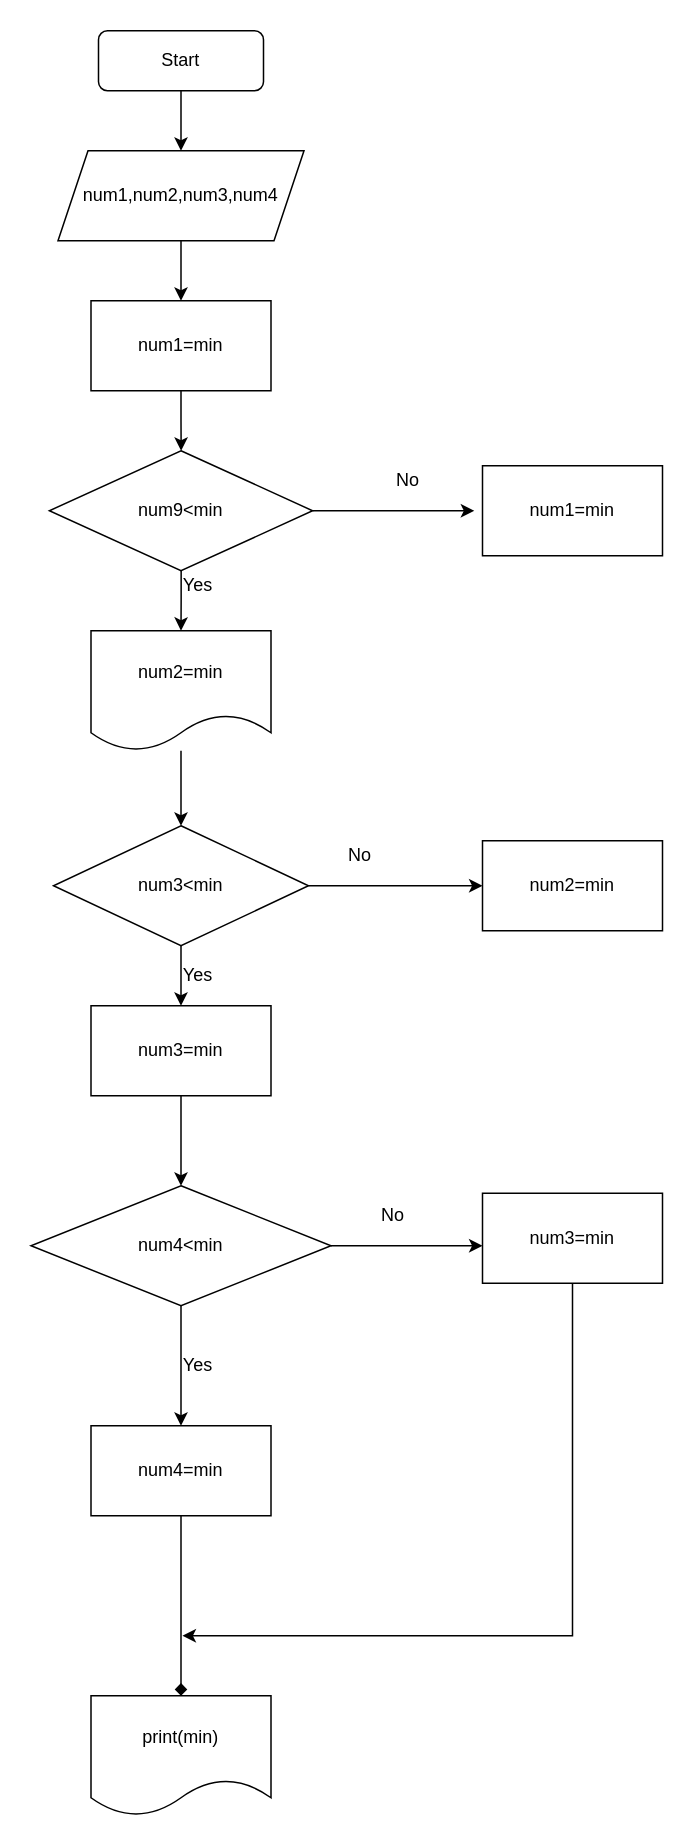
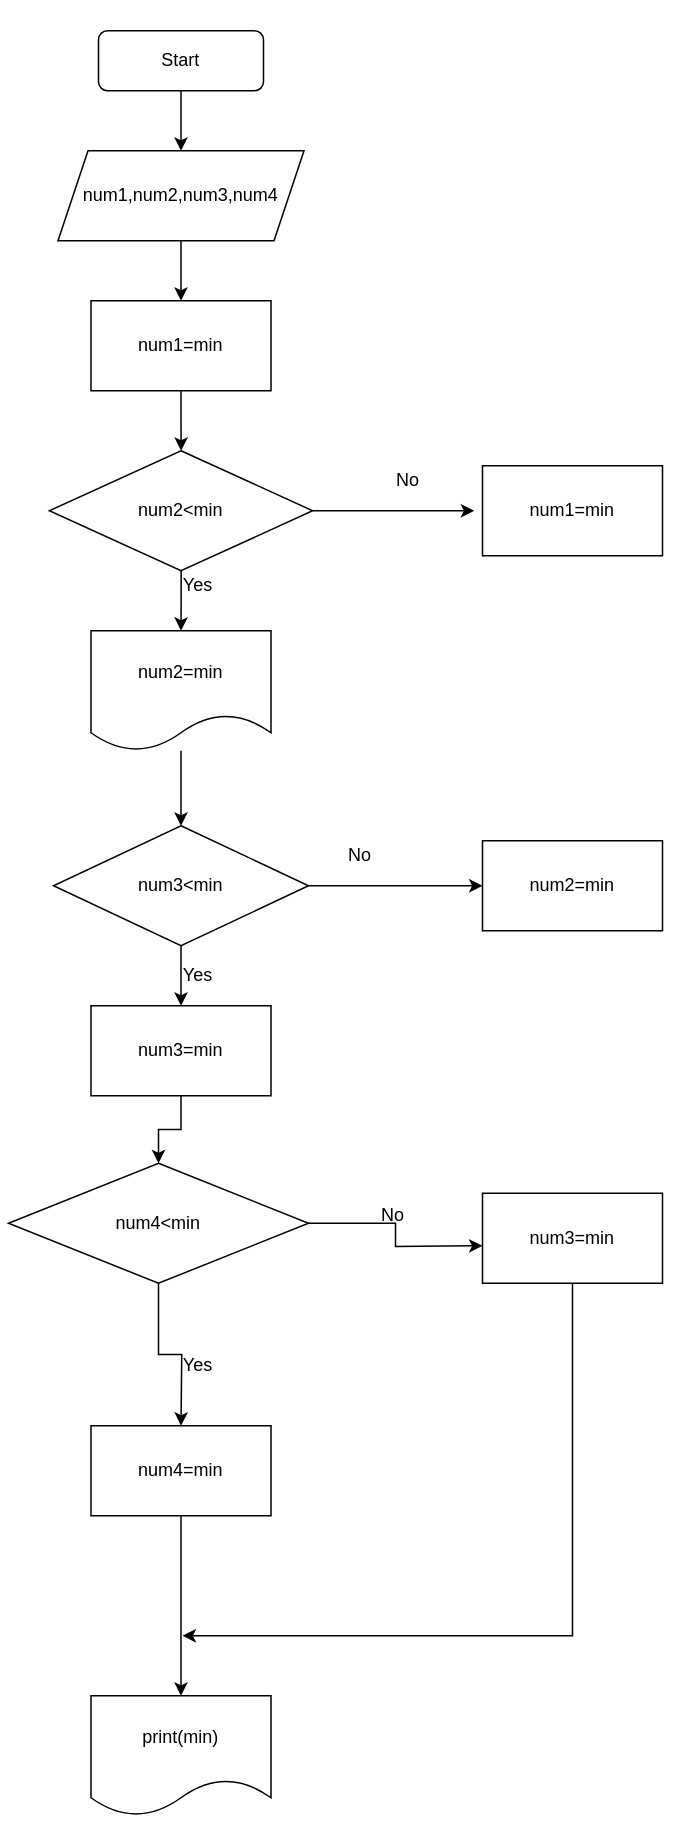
(181, 511) -> (181, 511)
(181, 1246) -> (158, 1223)
(181, 1683) -> (181, 1684)
